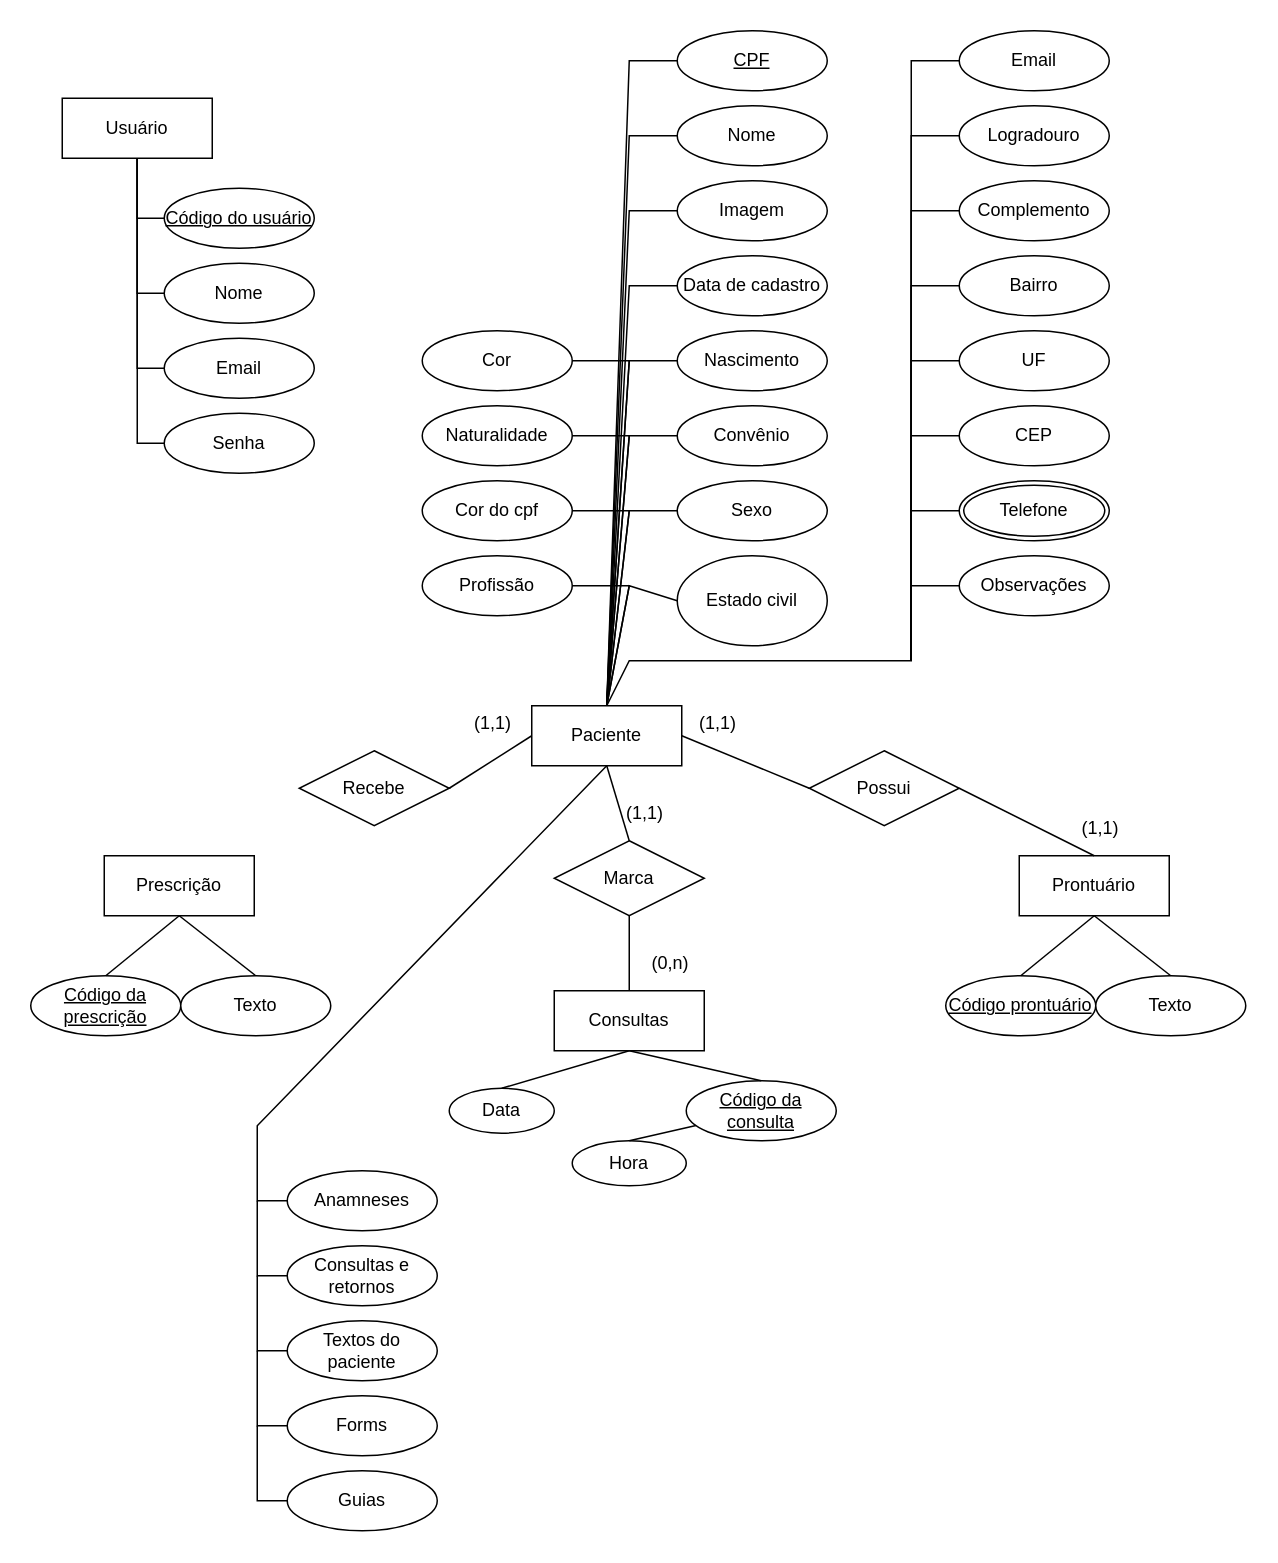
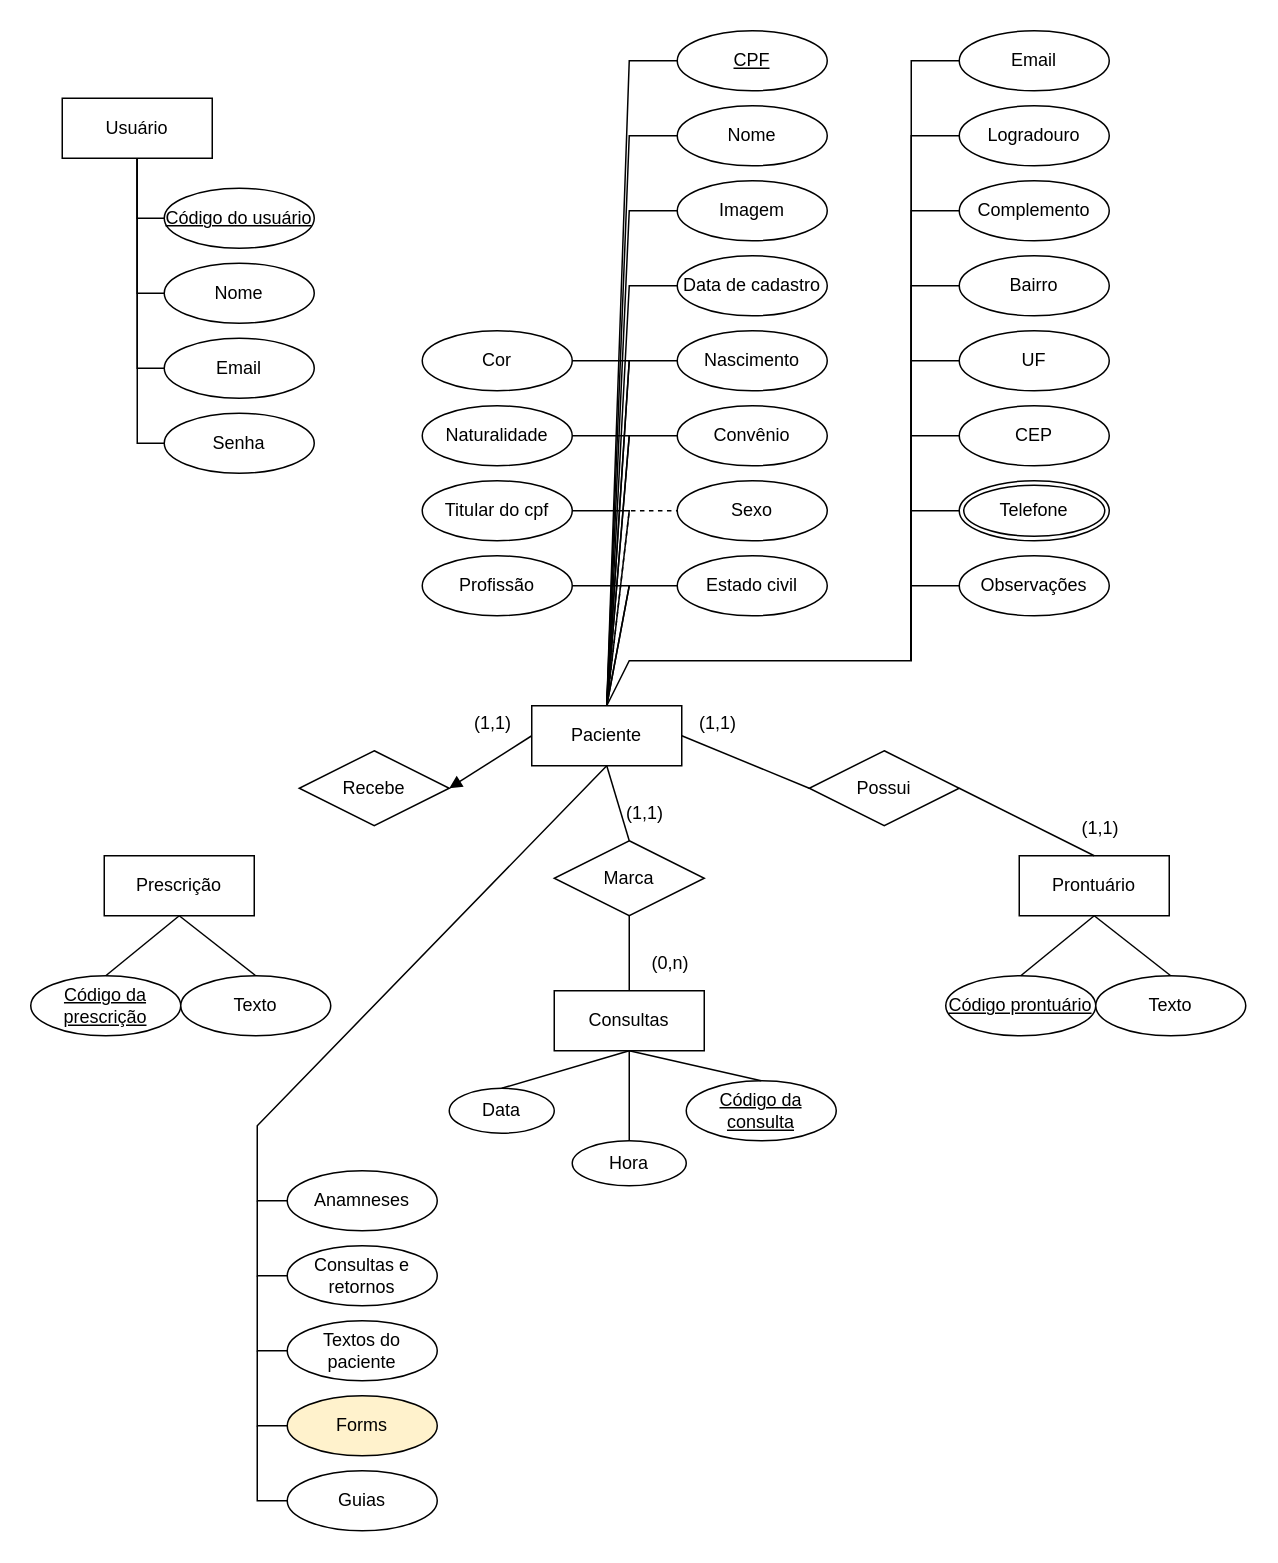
(497, 511) -> (497, 511)
(654, 511) -> (654, 511)
(752, 601) -> (752, 586)
(456, 784) -> (461, 781)
(663, 1133) -> (629, 1097)
(362, 1426) -> (362, 1426)
